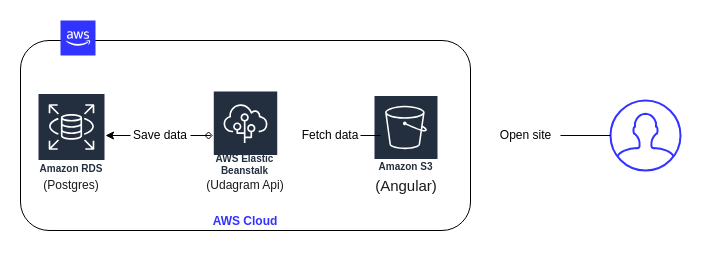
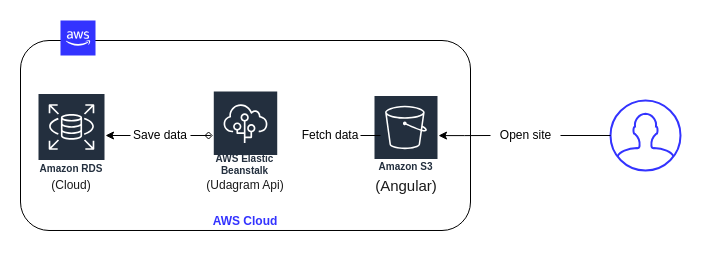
none -> (468, 136)
(72, 186) -> (72, 186)
